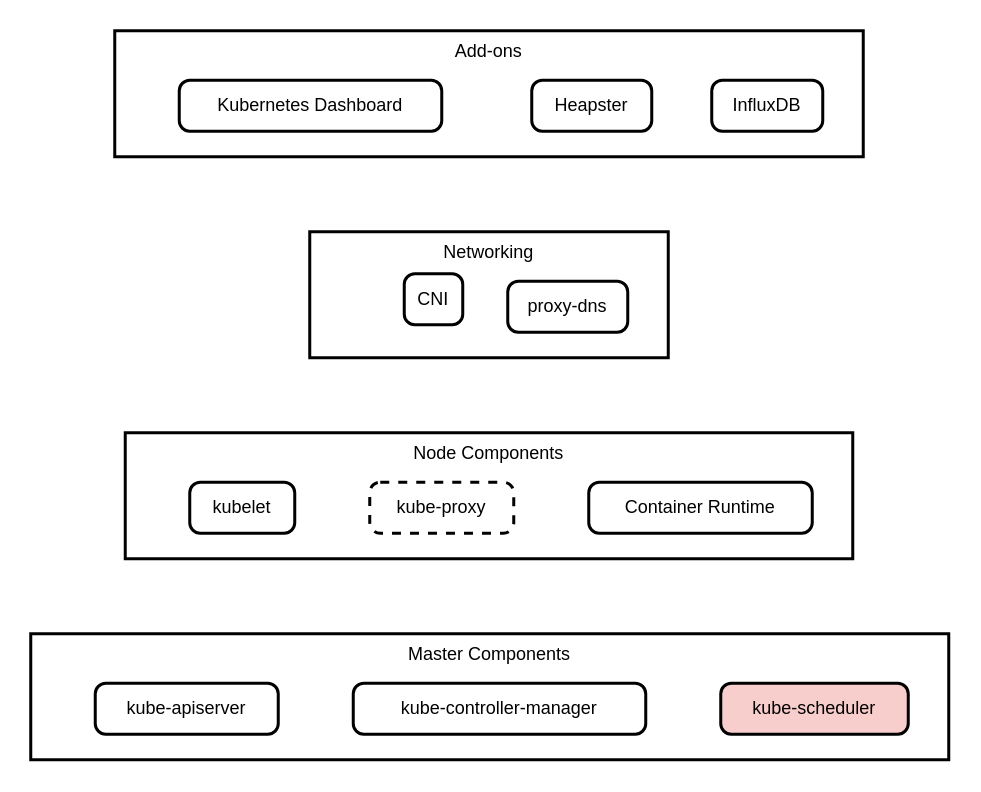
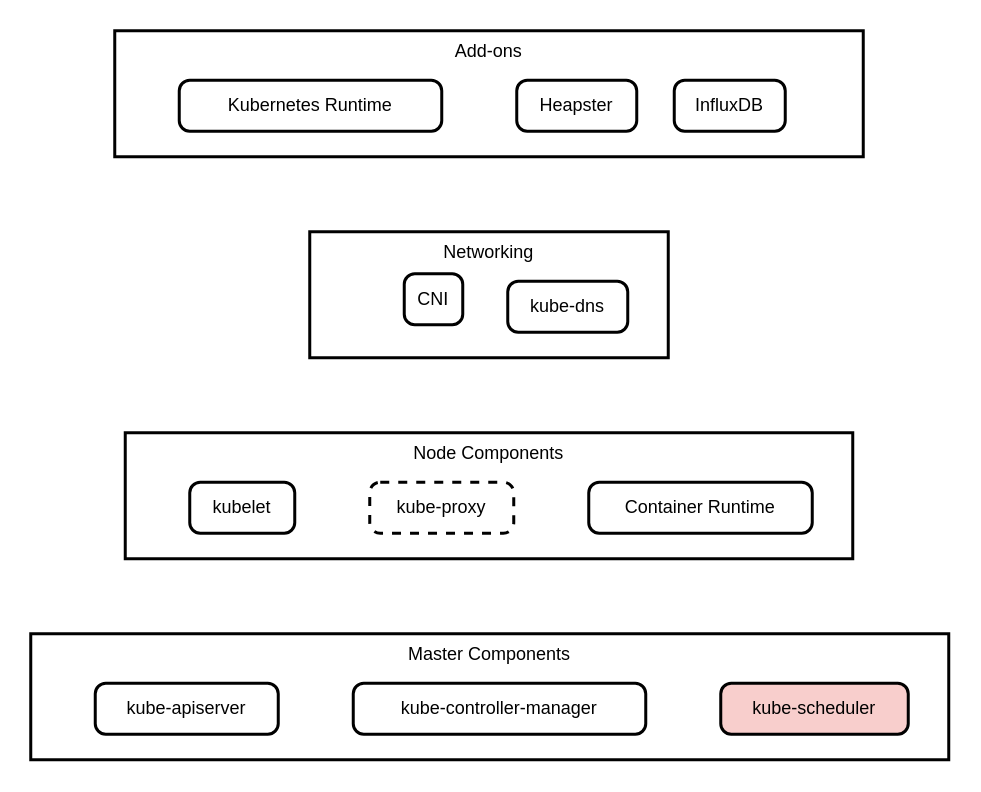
(311, 106) -> (311, 106)
(592, 106) -> (577, 106)
(767, 106) -> (730, 106)
(568, 307) -> (568, 307)
